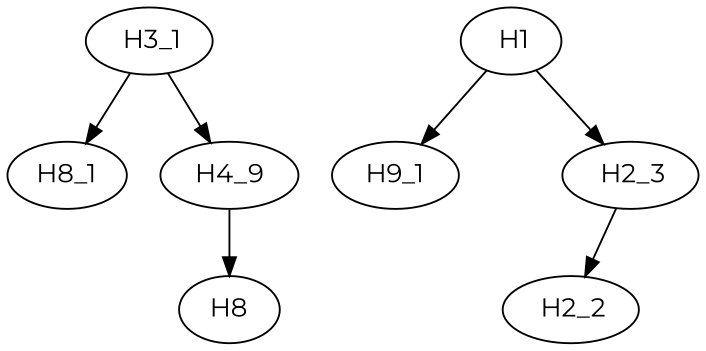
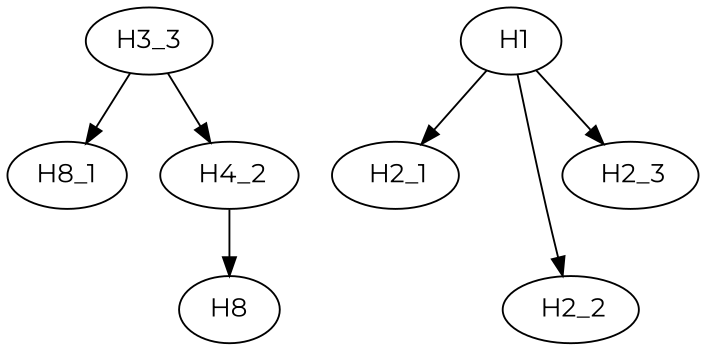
(149, 41) -> (149, 41)
(229, 175) -> (229, 175)
(395, 175) -> (395, 175)
(605, 234) -> (537, 166)
